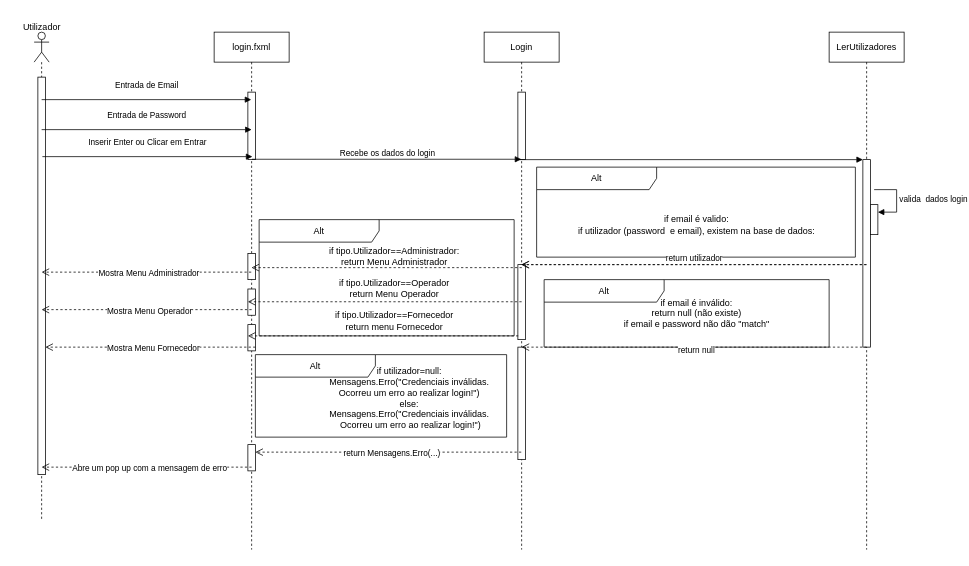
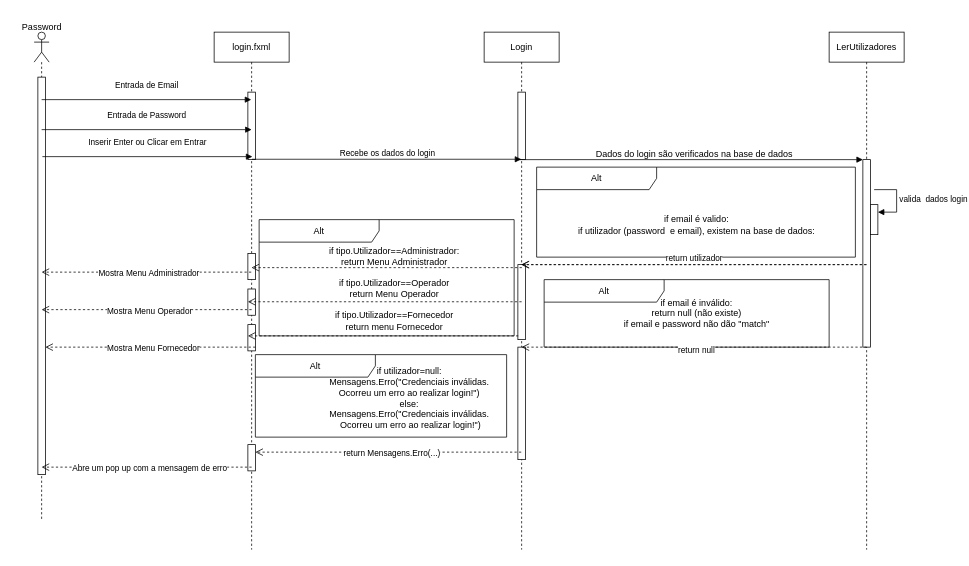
(42, 27) -> (42, 27)
none -> (694, 154)
